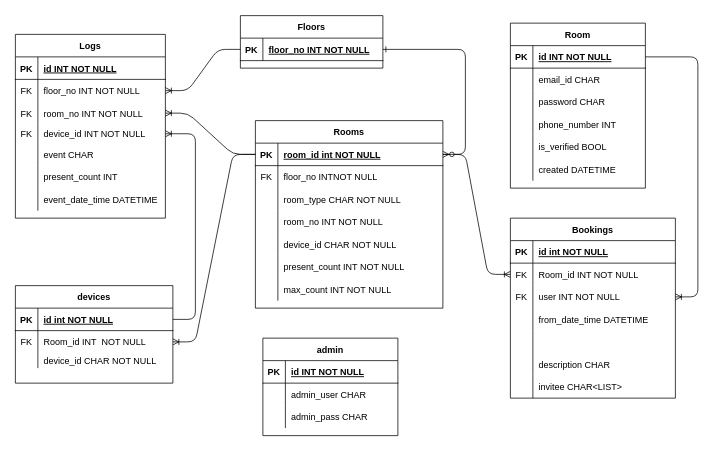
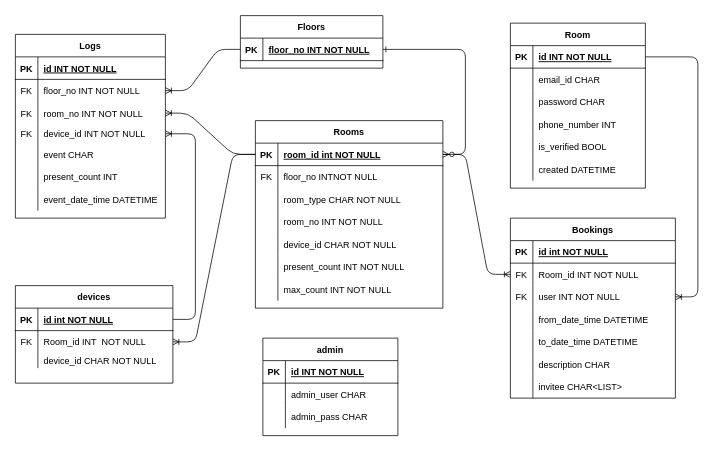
none -> (604, 342)
